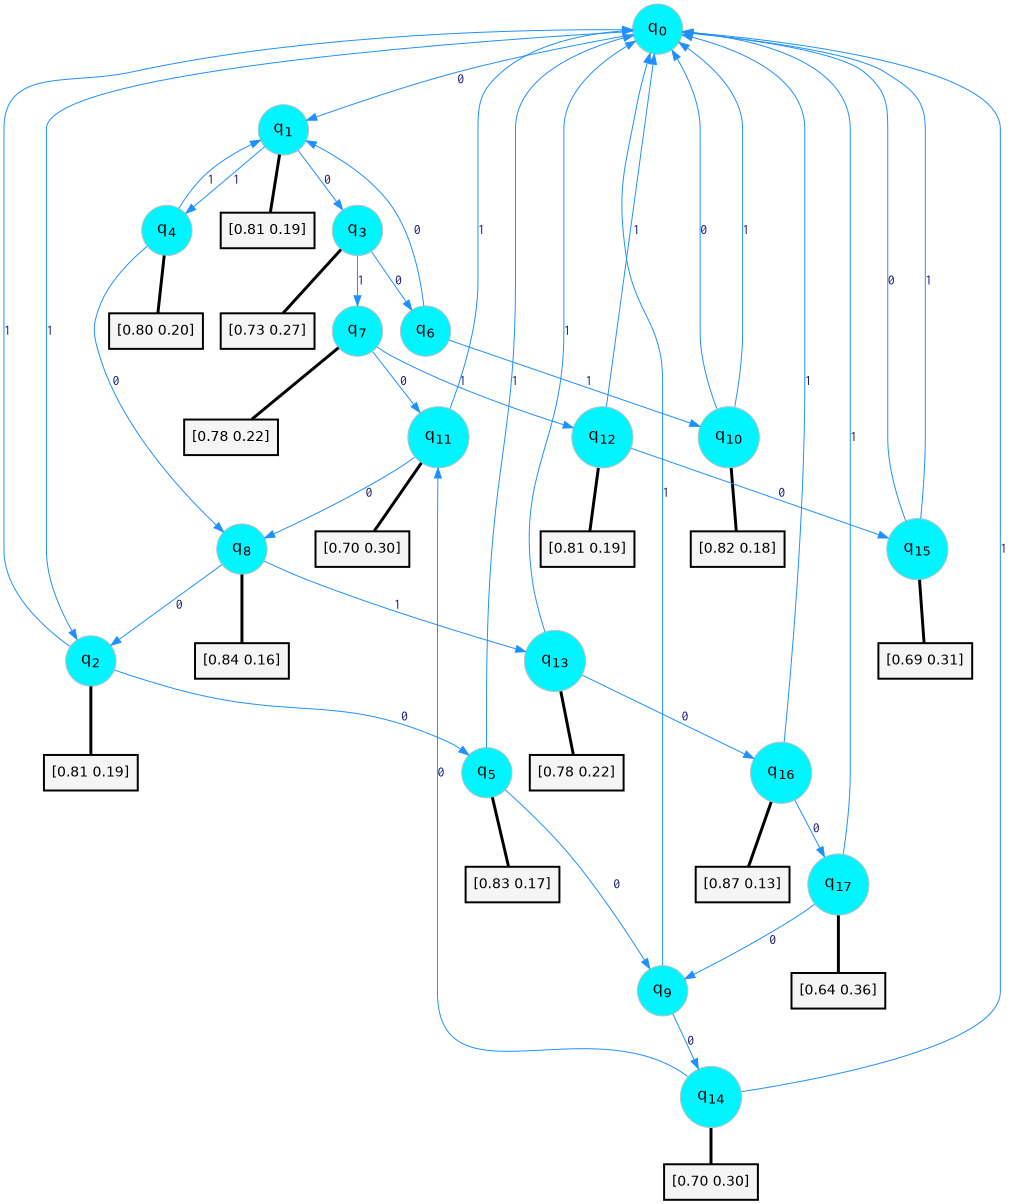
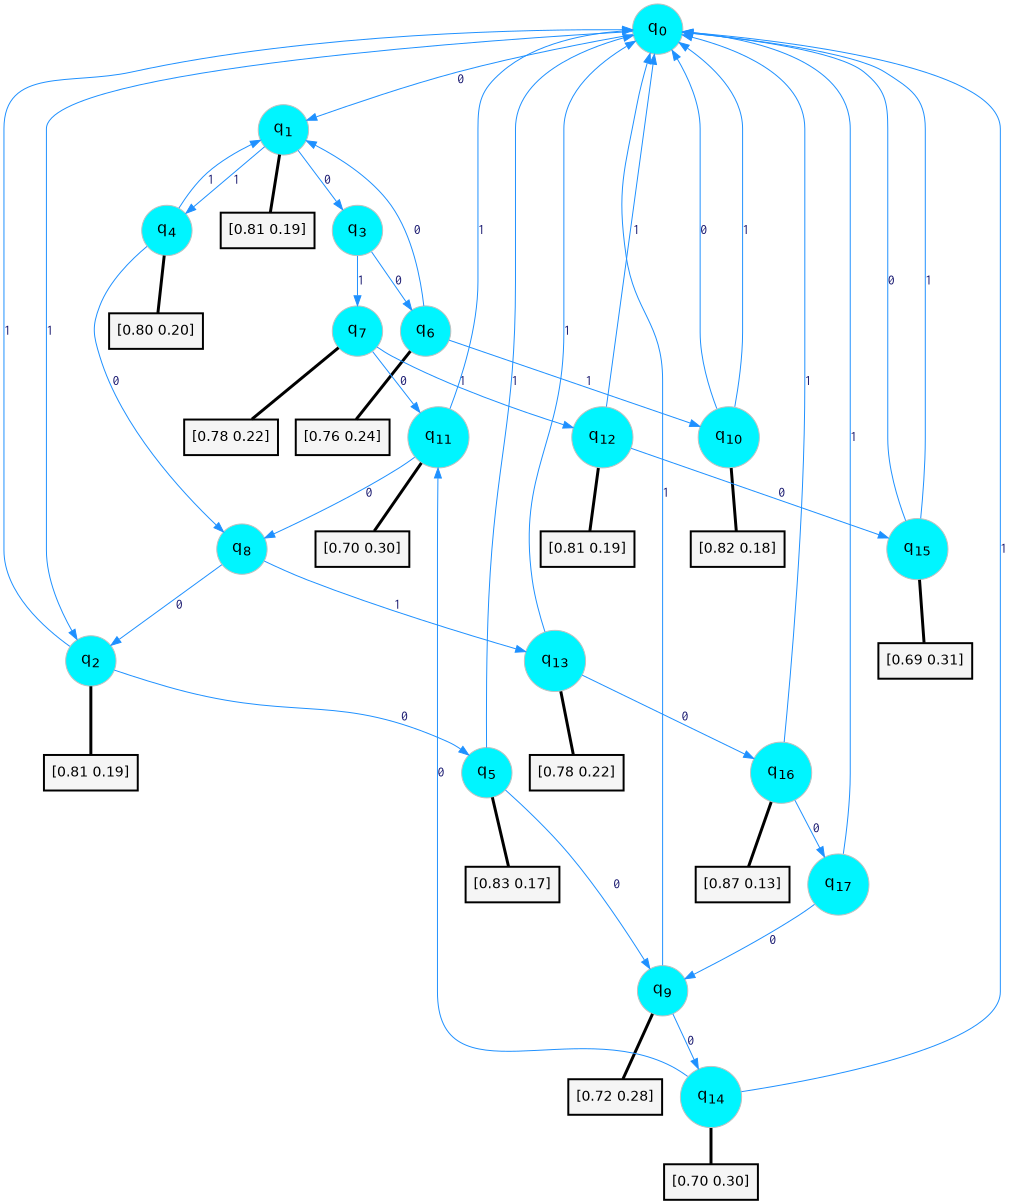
(268, 331) -> none
none -> (343, 437)
(242, 661) -> none
(838, 991) -> none
none -> (615, 1097)
